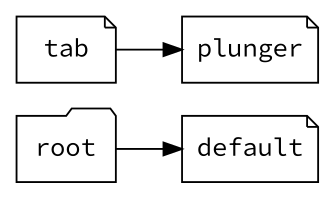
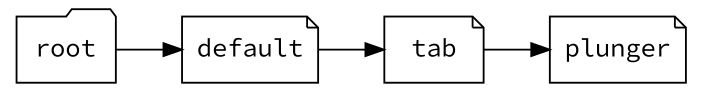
none -> (342, 50)
